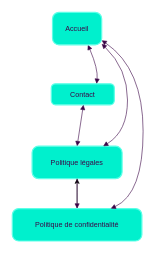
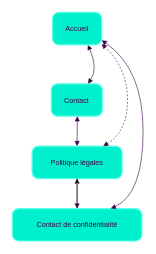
(83, 94) -> (77, 100)
(127, 97) -> (127, 97)
(77, 225) -> (77, 225)
